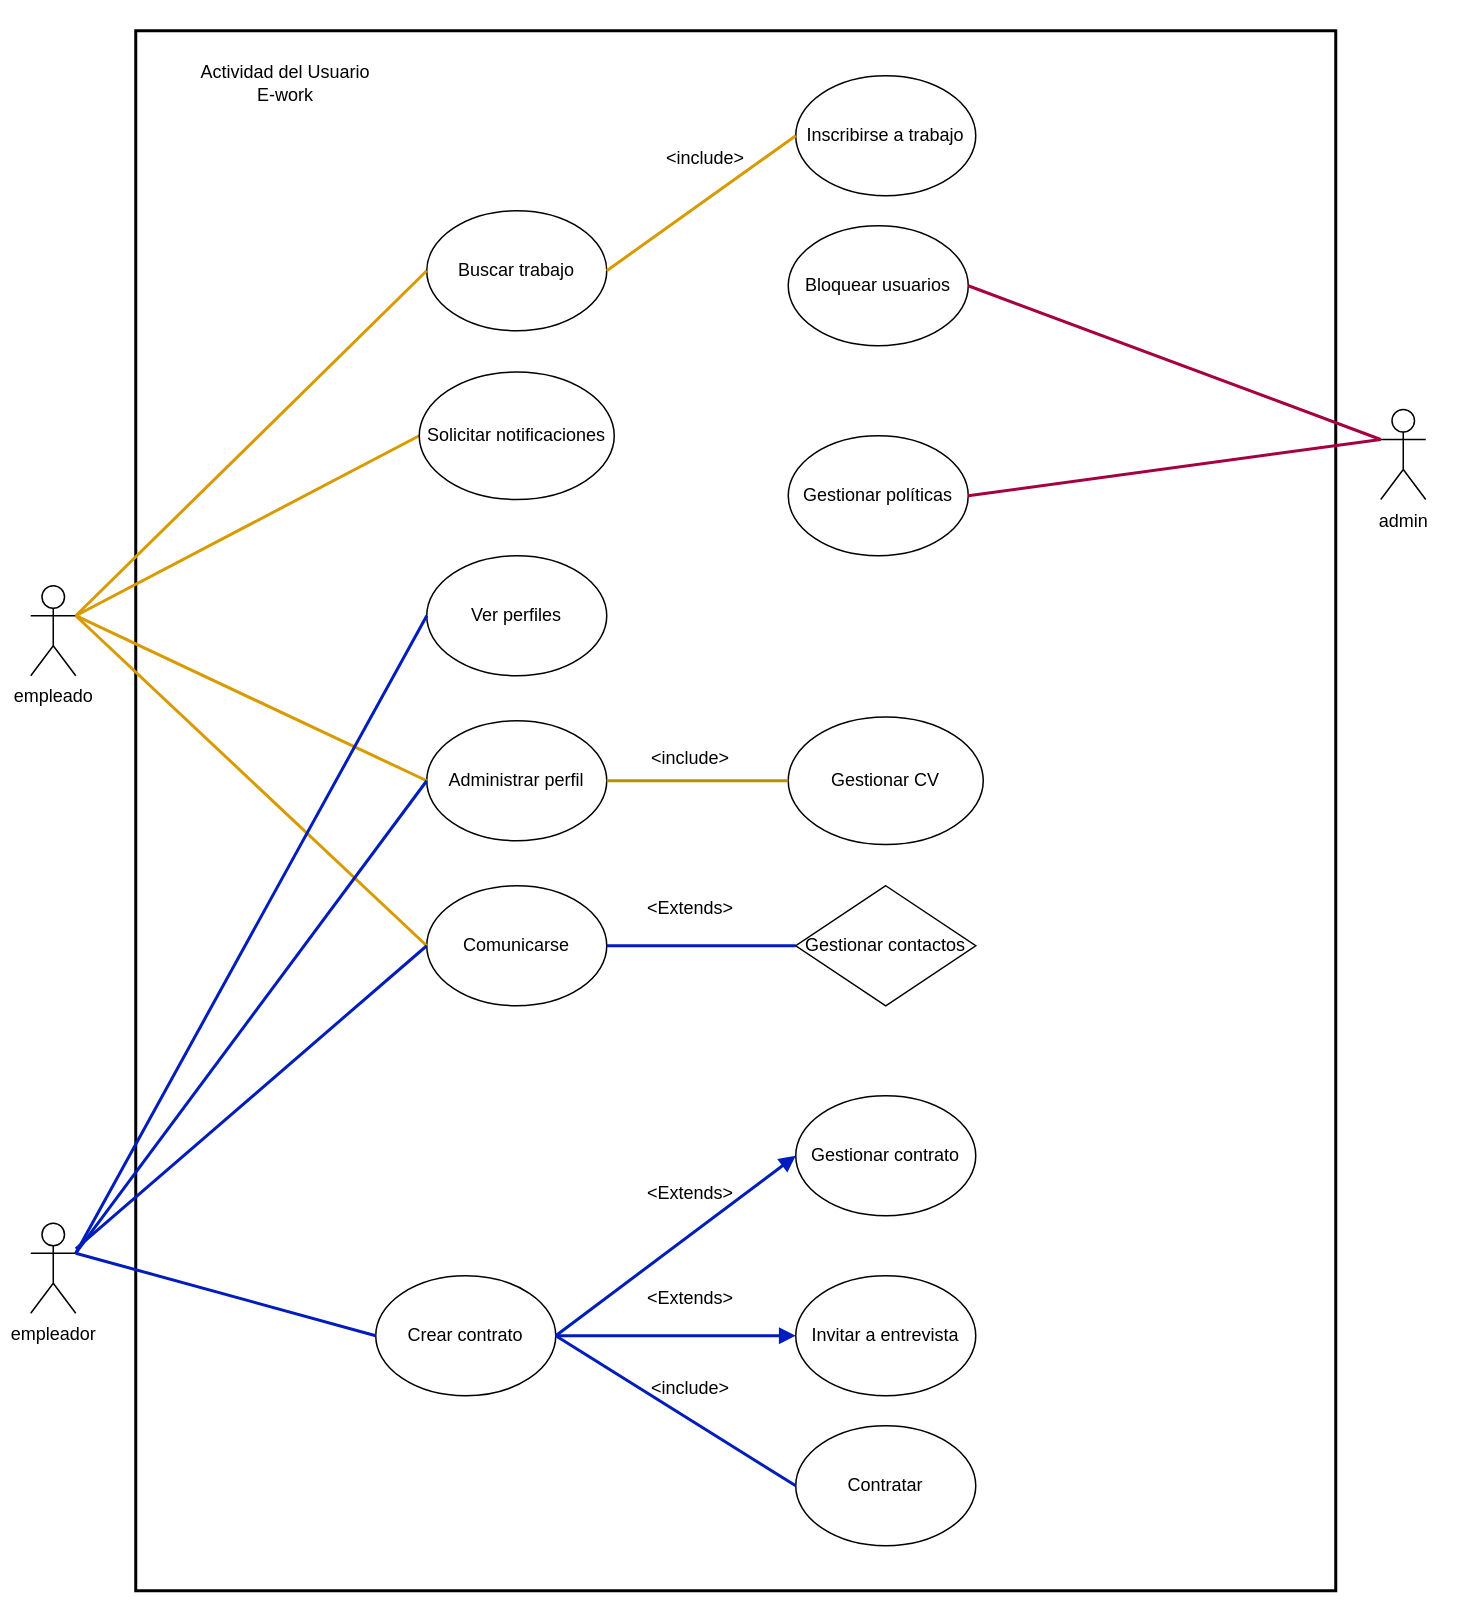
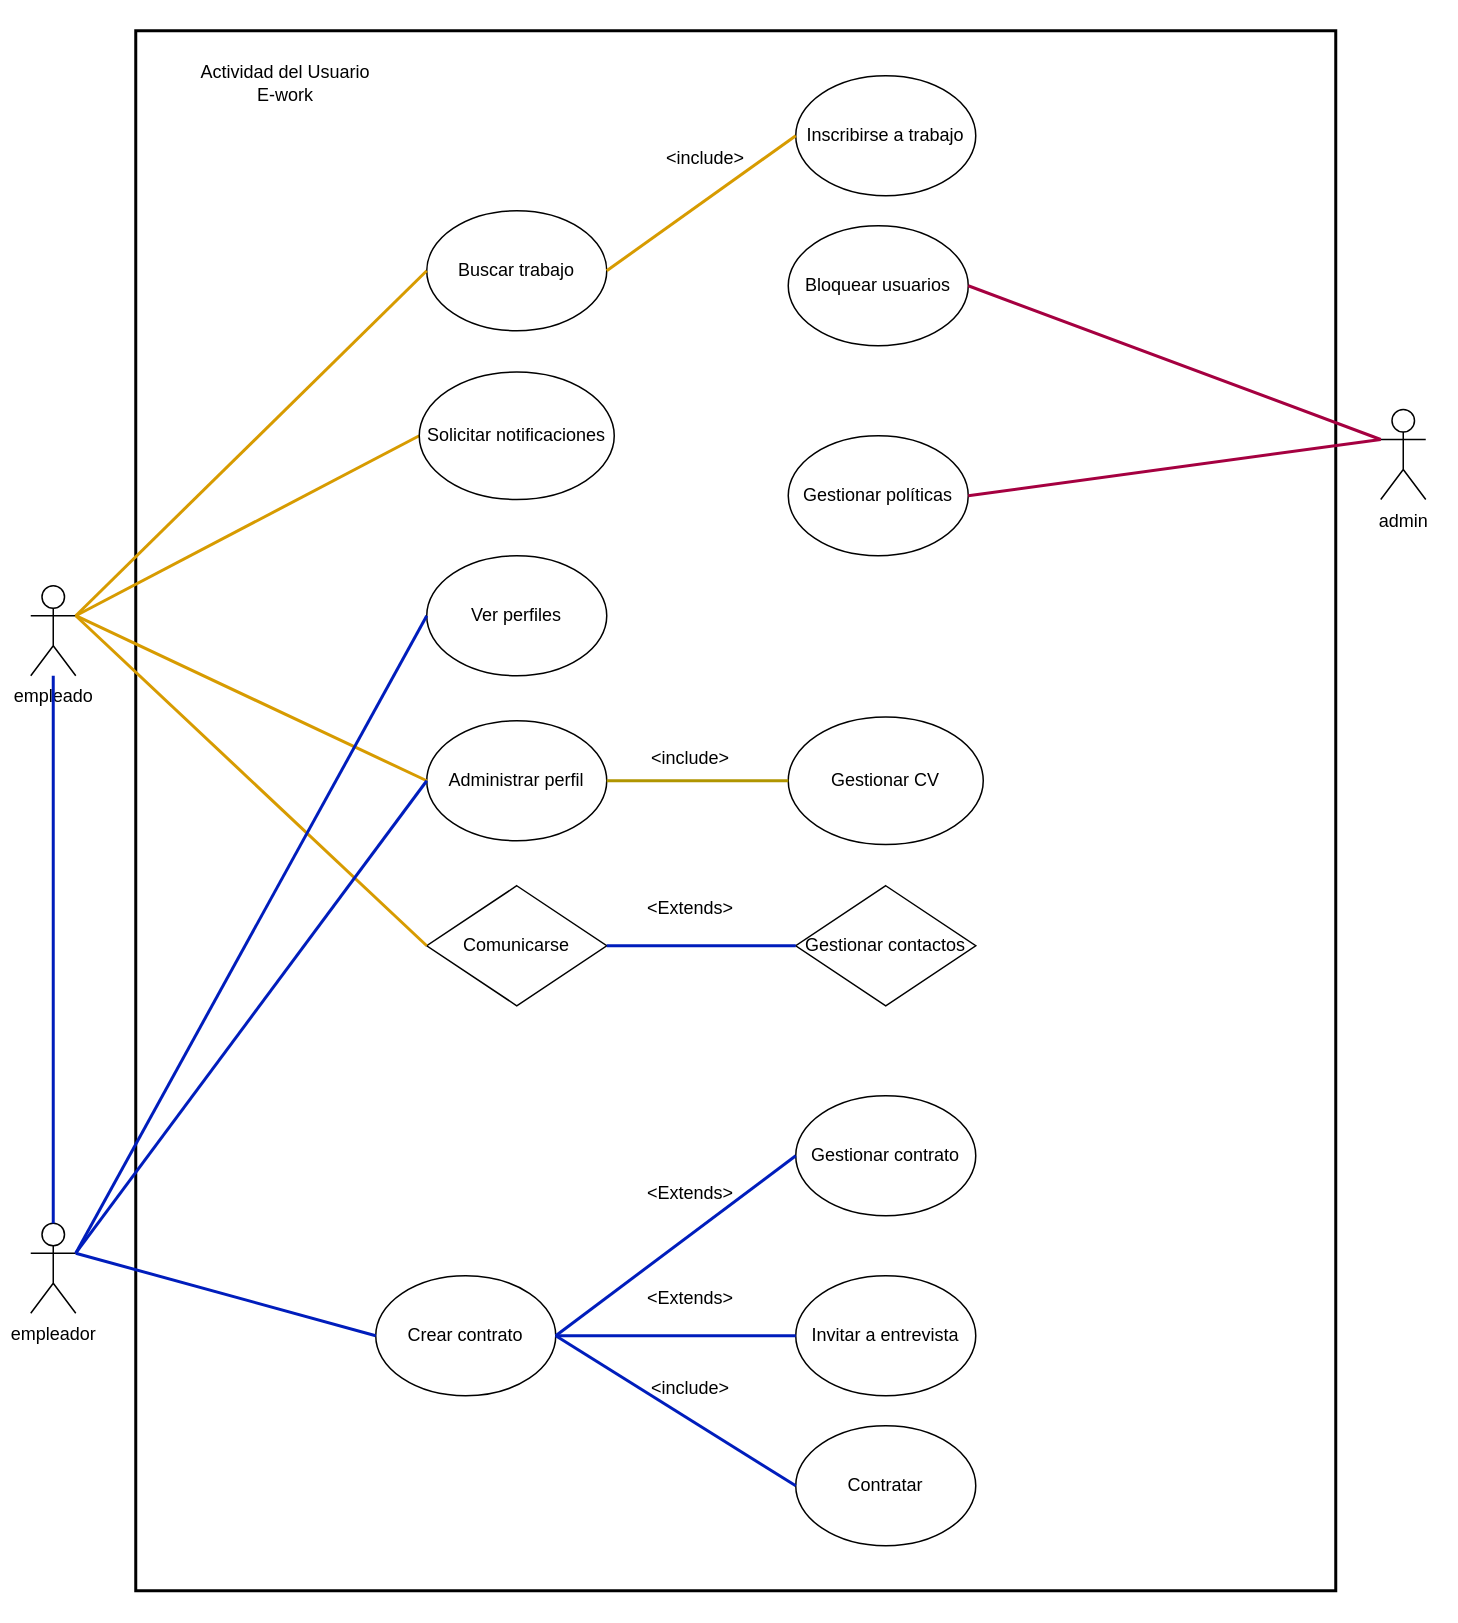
(517, 946) -> (517, 946)
(258, 1092) -> (53, 950)
(783, 1166) -> (789, 1161)
(778, 1336) -> (786, 1336)
